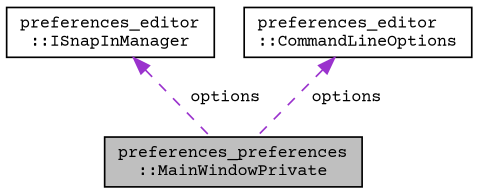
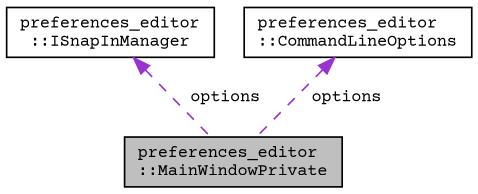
(233, 162) -> (233, 162)
